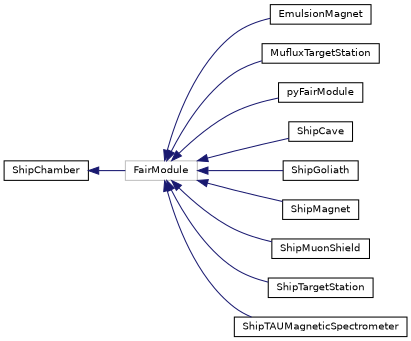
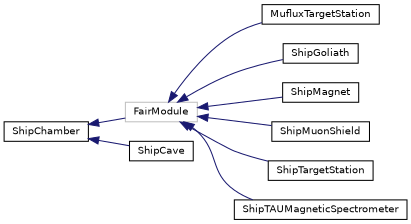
(321, 14) -> none
(321, 92) -> none
(248, 148) -> (114, 143)
